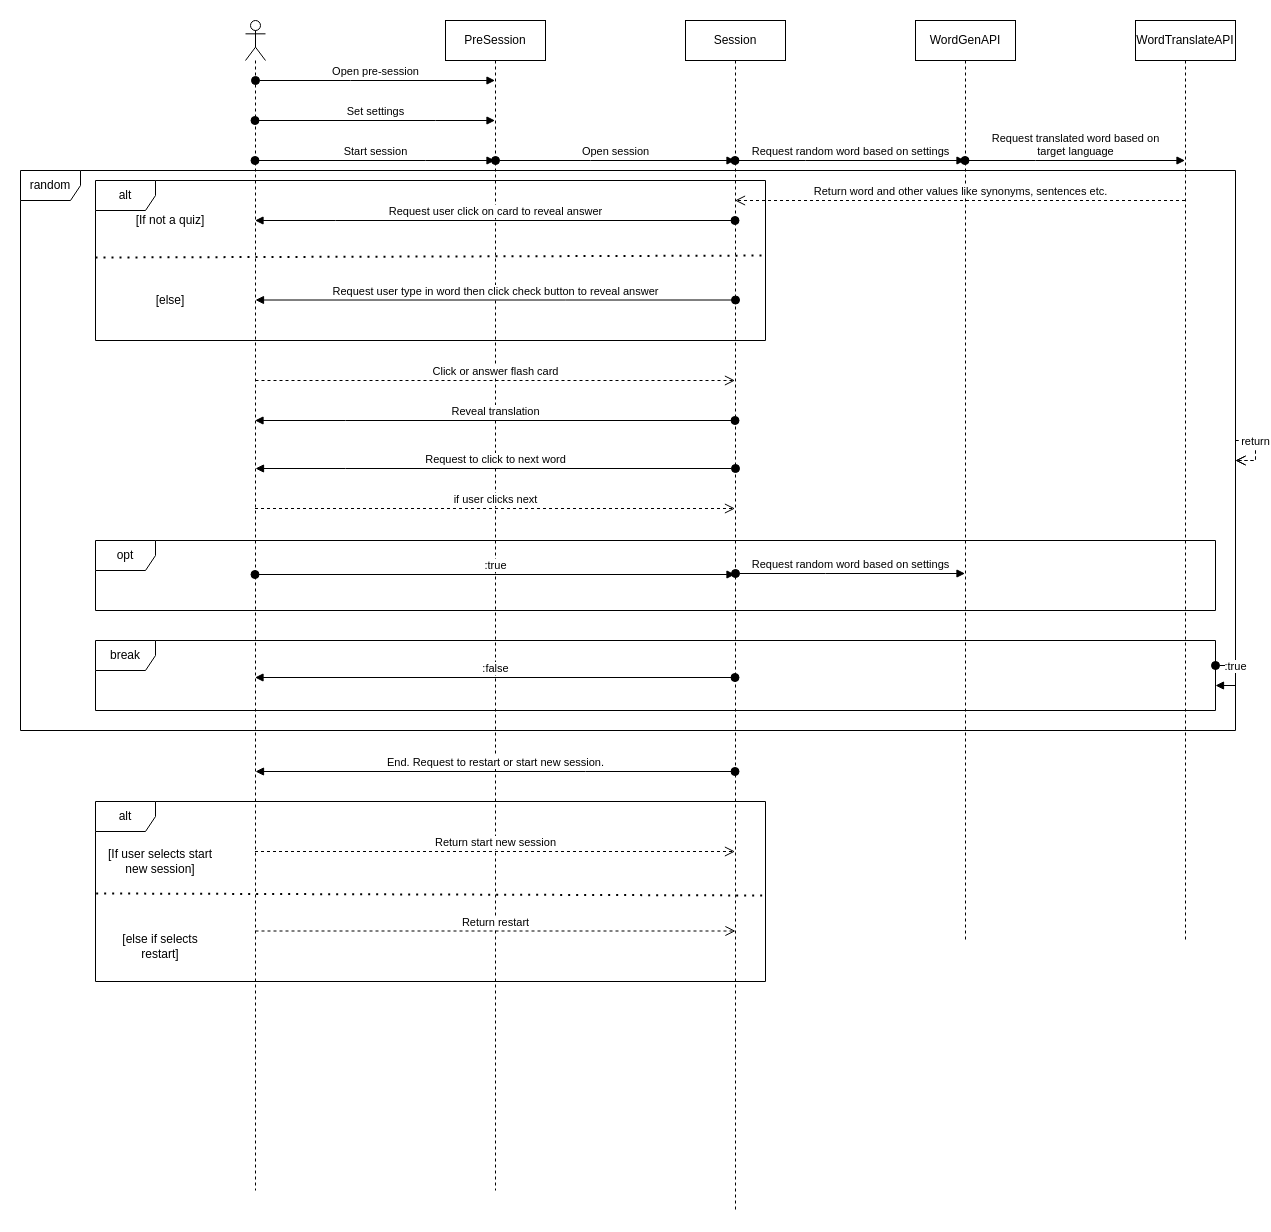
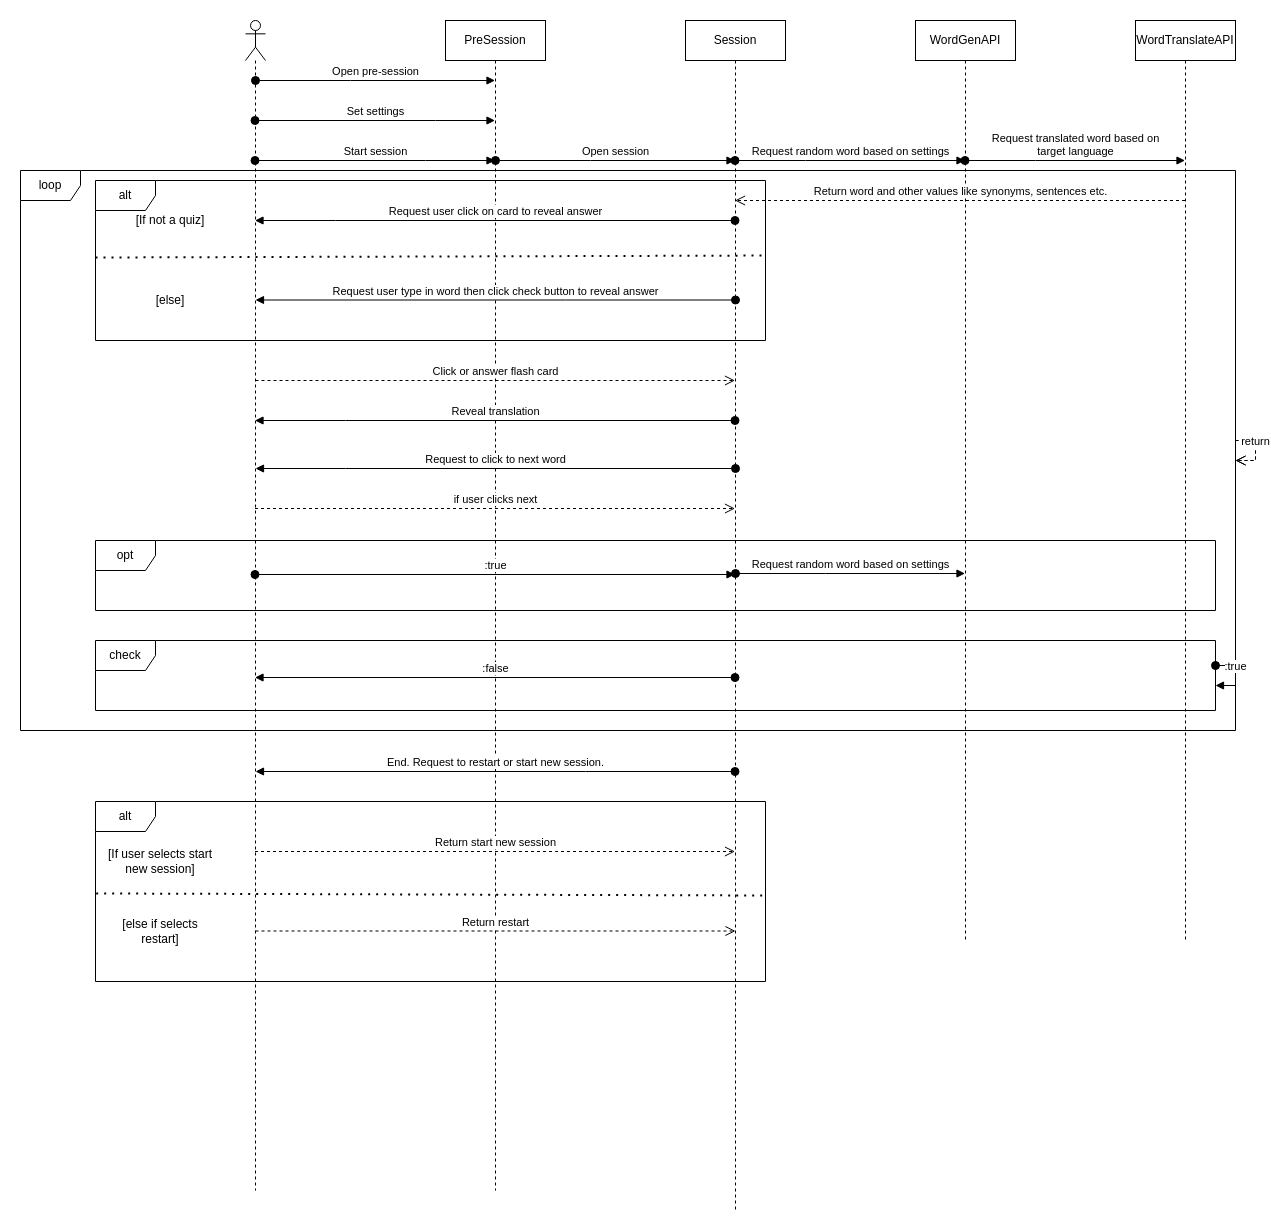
(51, 186) -> (51, 186)
(126, 656) -> (126, 656)
(161, 947) -> (161, 932)
